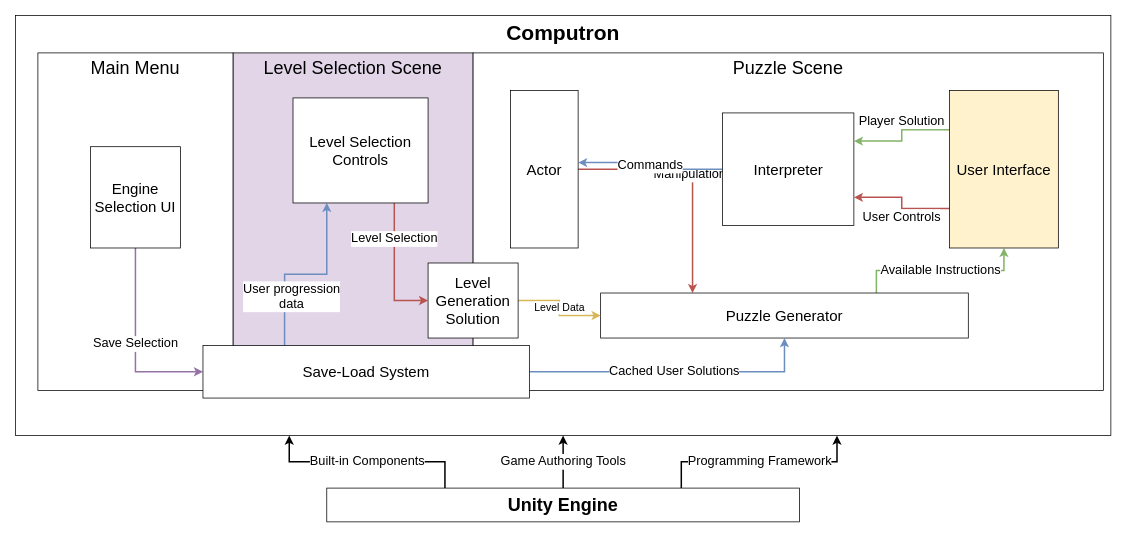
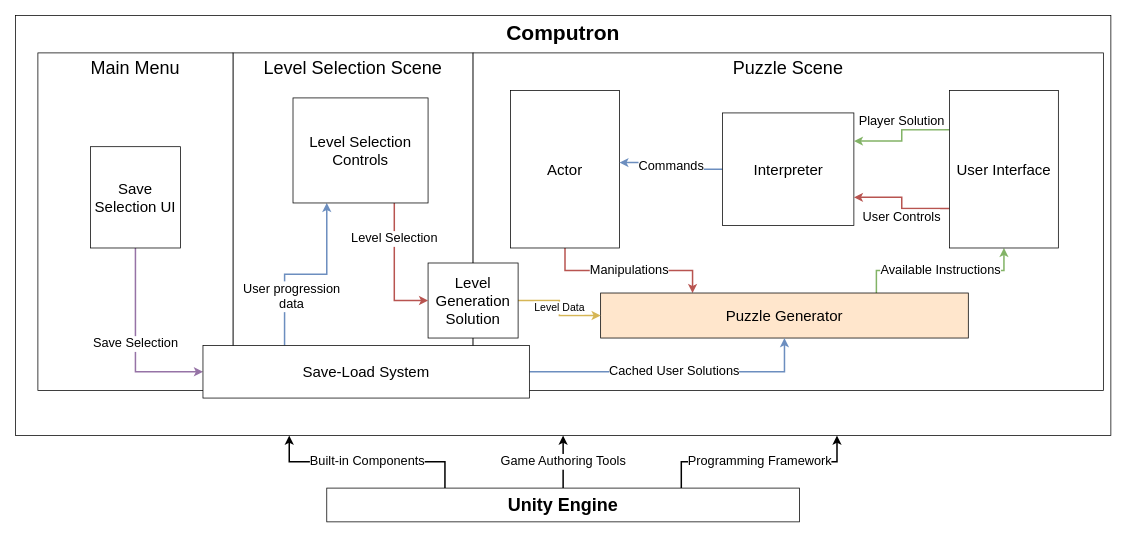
(544, 169) -> (565, 169)
(1004, 169) -> (1004, 169)
(135, 198) -> (135, 198)
(353, 222) -> (353, 222)
(784, 315) -> (784, 315)
